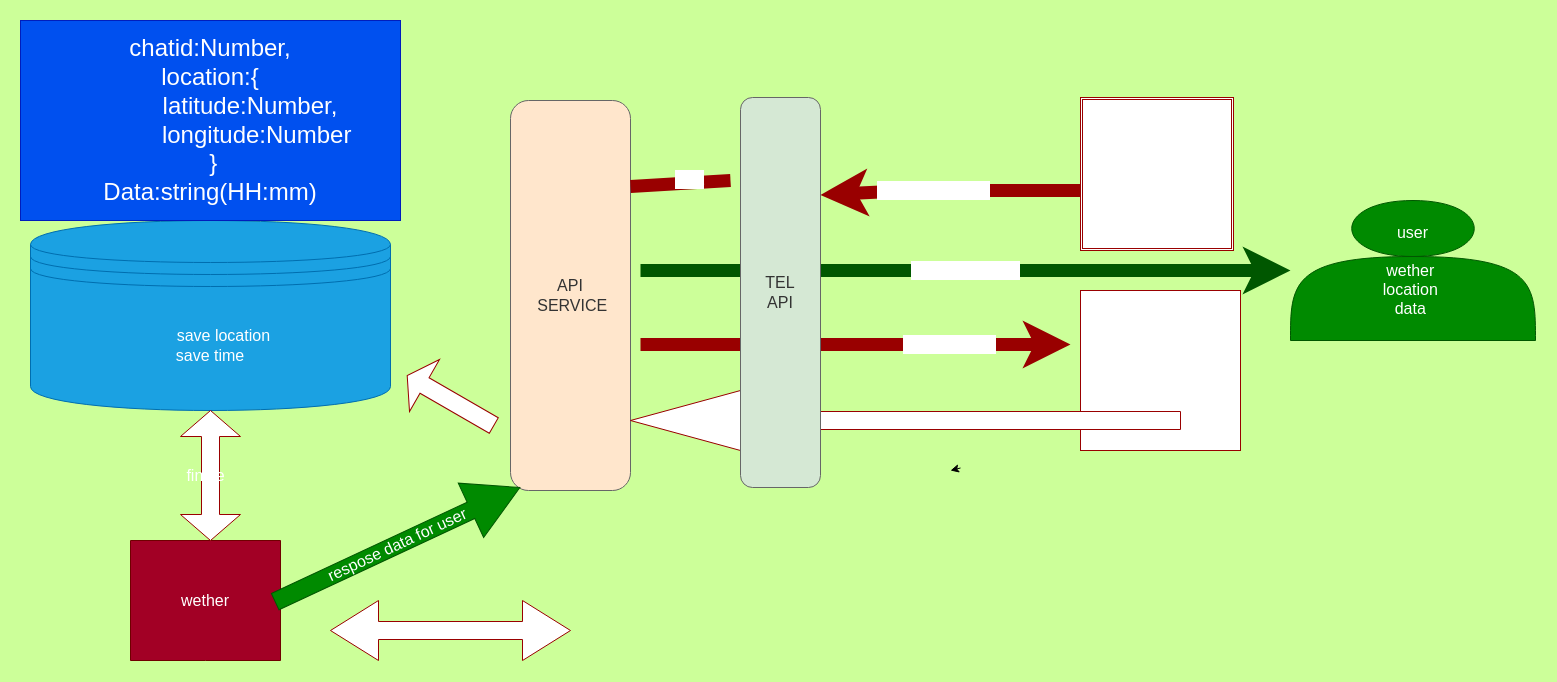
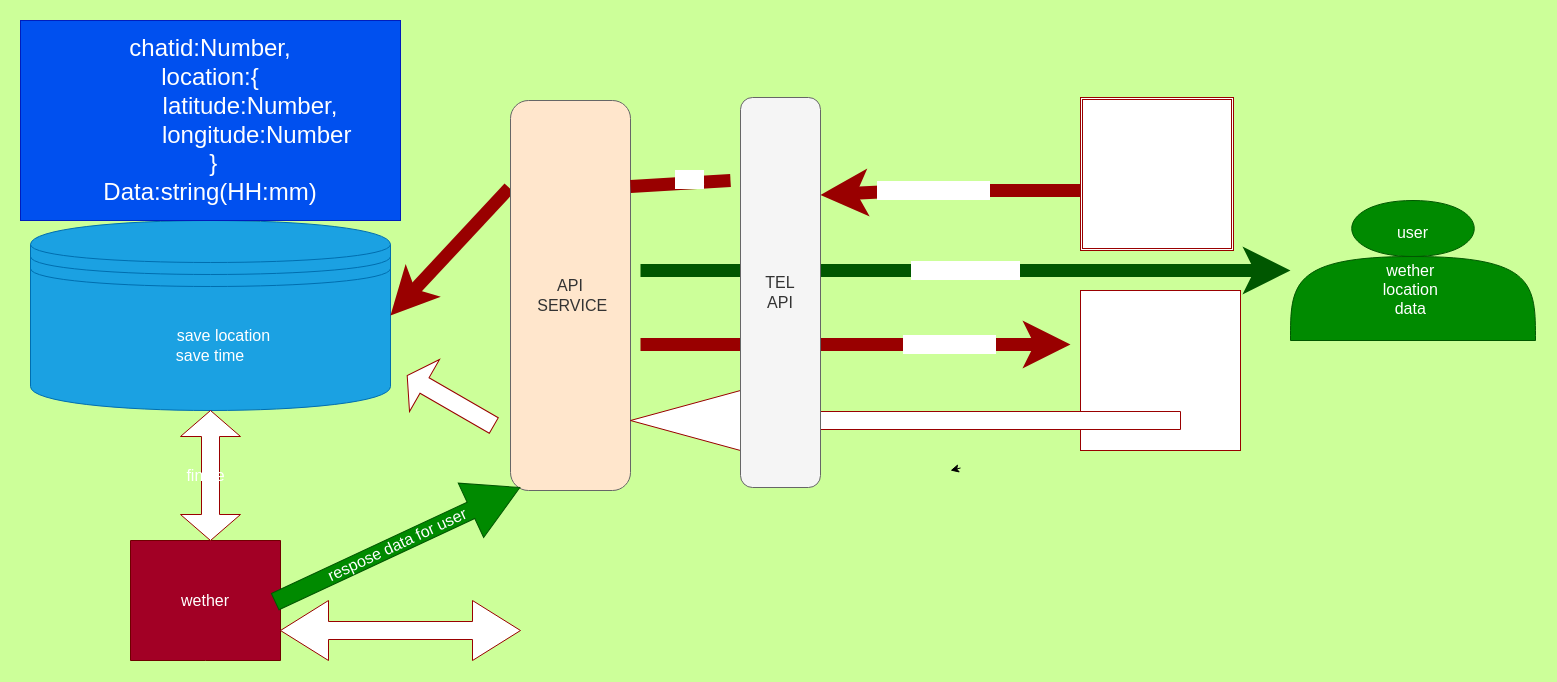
none -> (460, 241)
(781, 293) -> (781, 293)
(451, 631) -> (401, 631)
